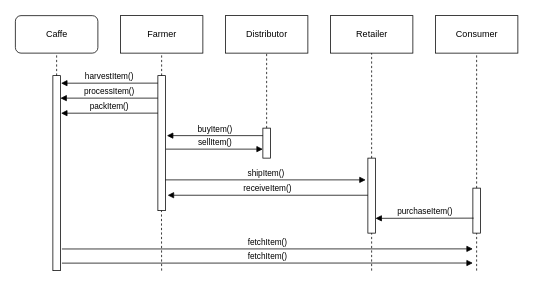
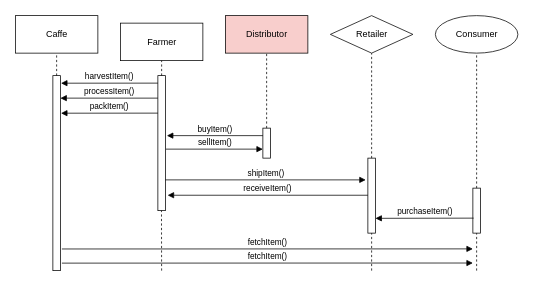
(57, 34) -> (57, 34)
(162, 34) -> (162, 42)
(267, 34) -> (267, 34)
(372, 34) -> (372, 34)
(477, 34) -> (477, 34)
